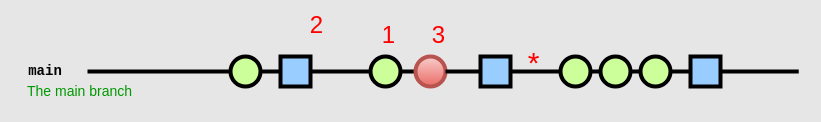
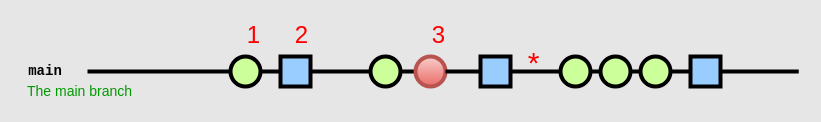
(317, 26) -> (302, 36)
(389, 36) -> (254, 36)
